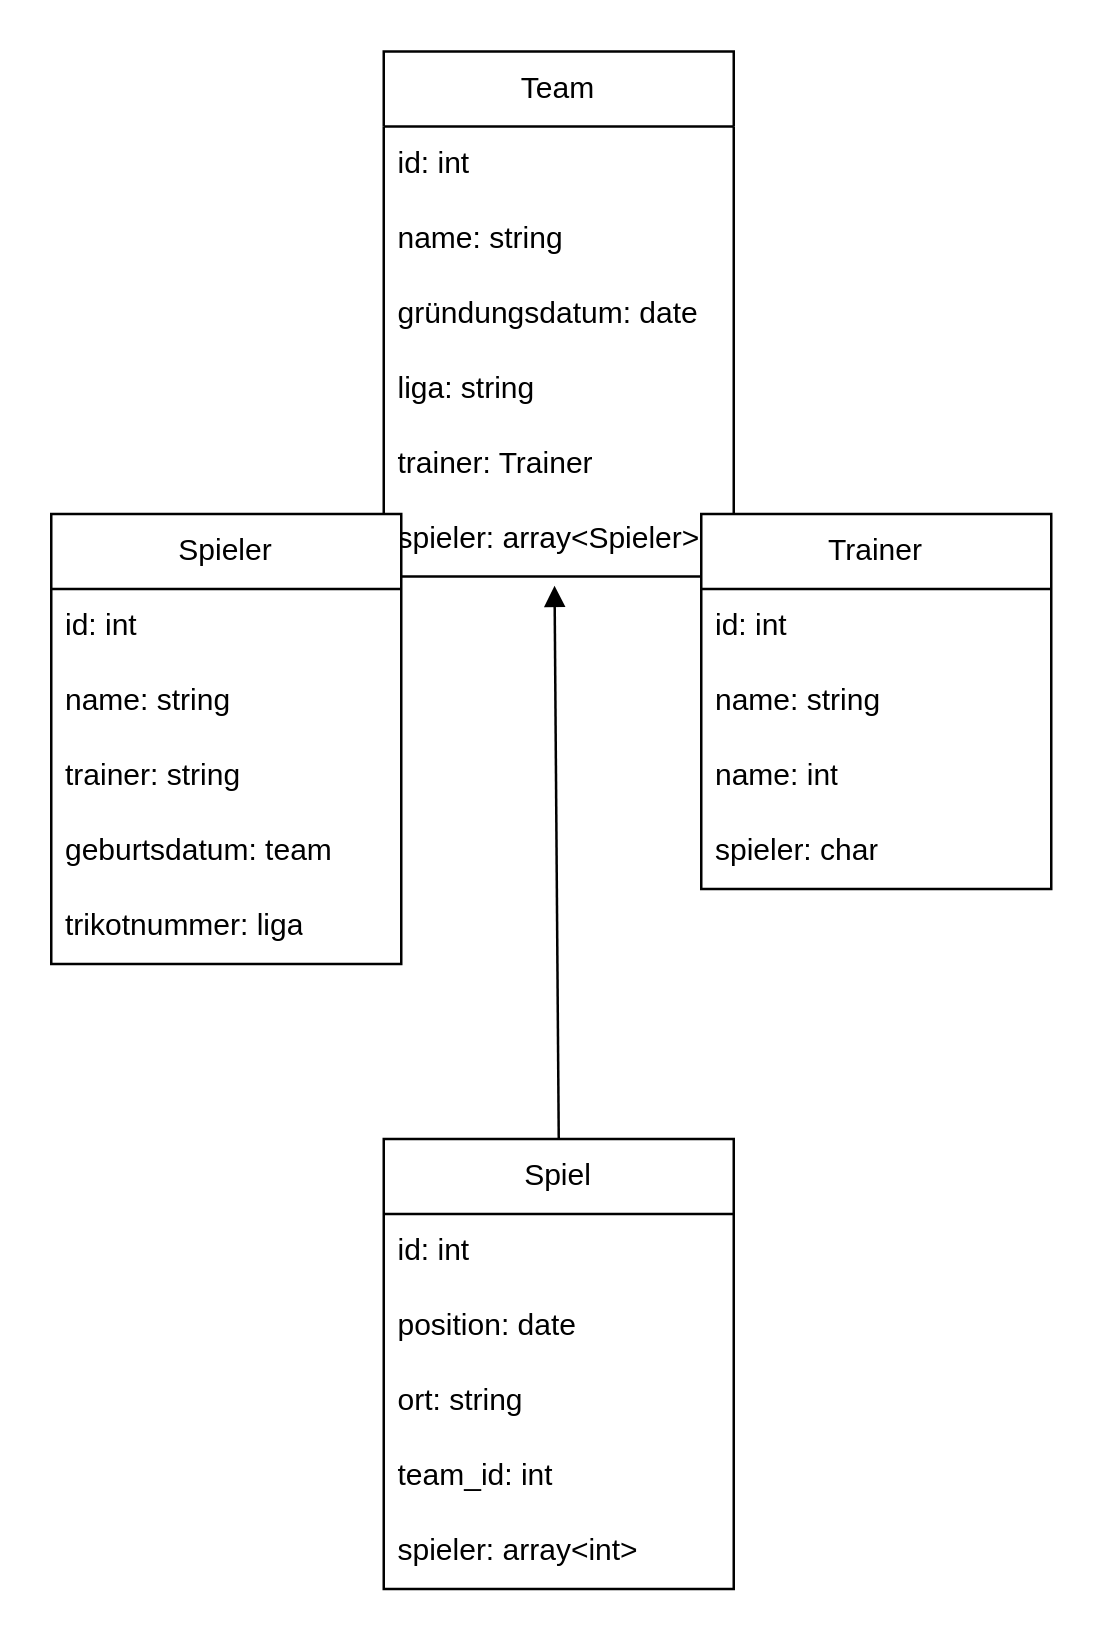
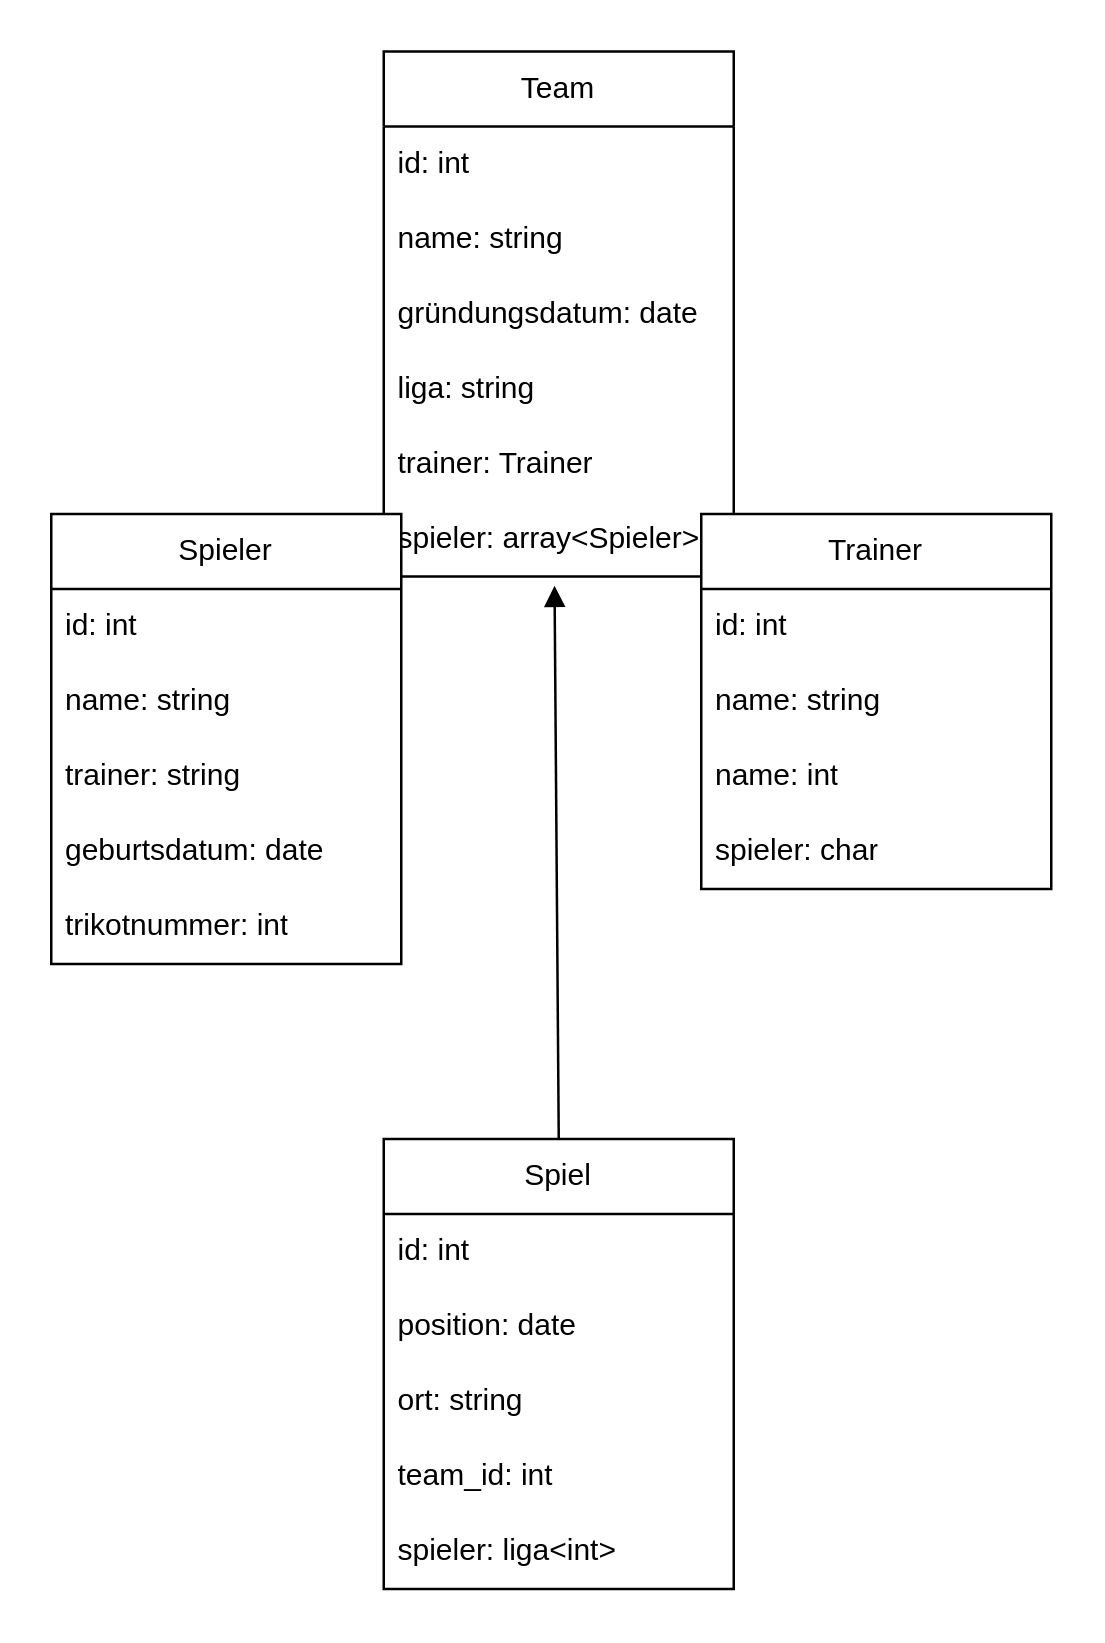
(210, 851) -> (210, 851)
(198, 926) -> (193, 926)
(539, 1551) -> (523, 1551)
